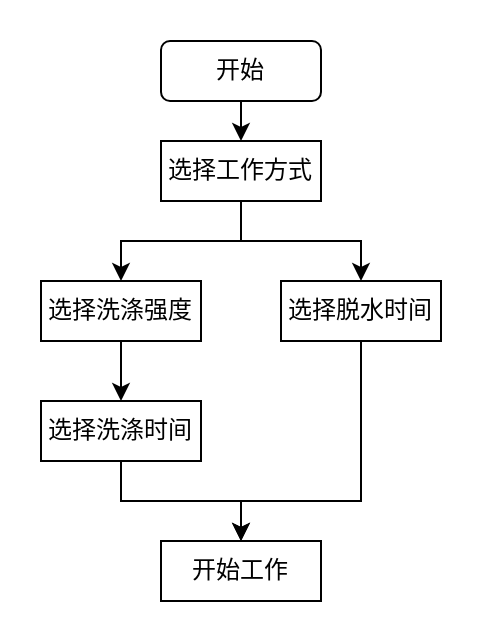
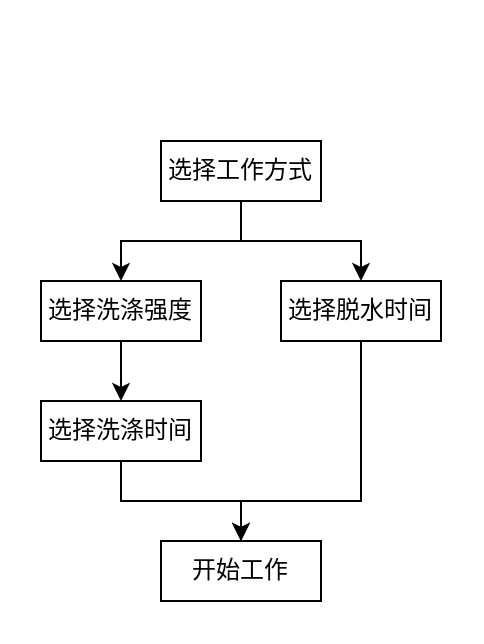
(241, 71) -> none
(241, 114) -> none
